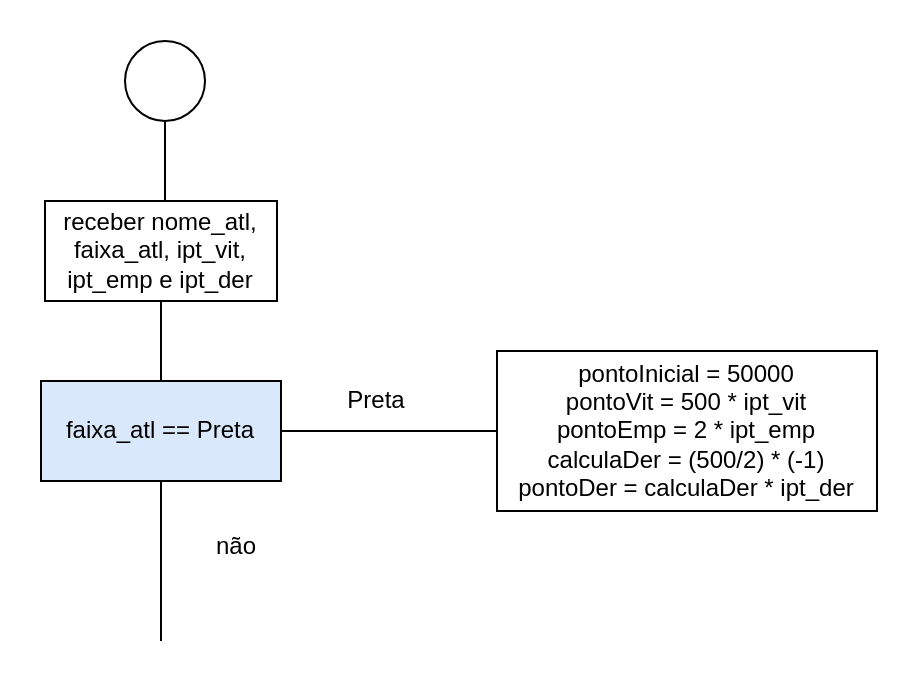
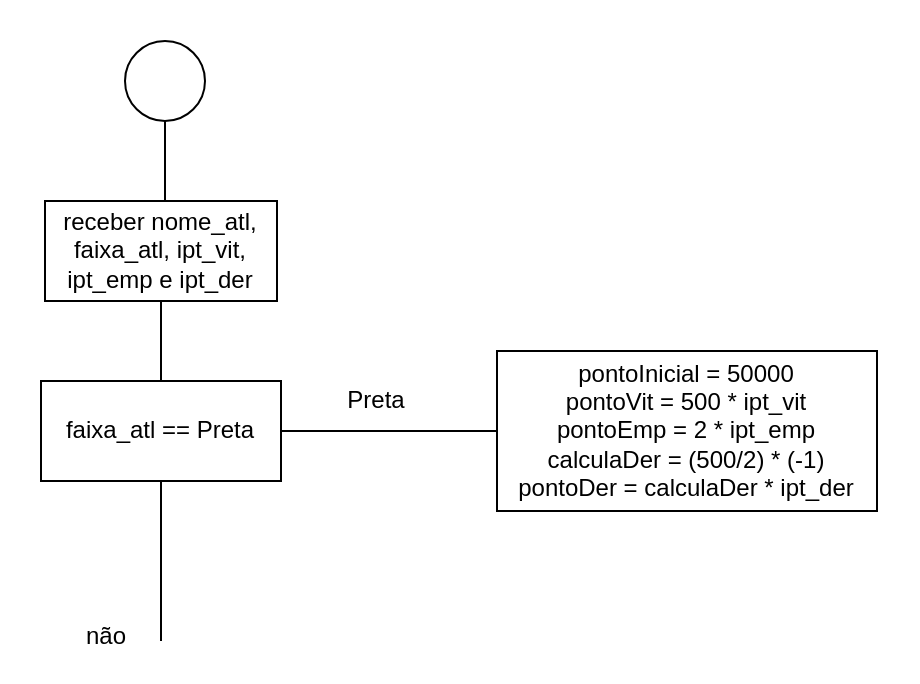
(161, 431) -> (161, 431)
(237, 546) -> (107, 636)
